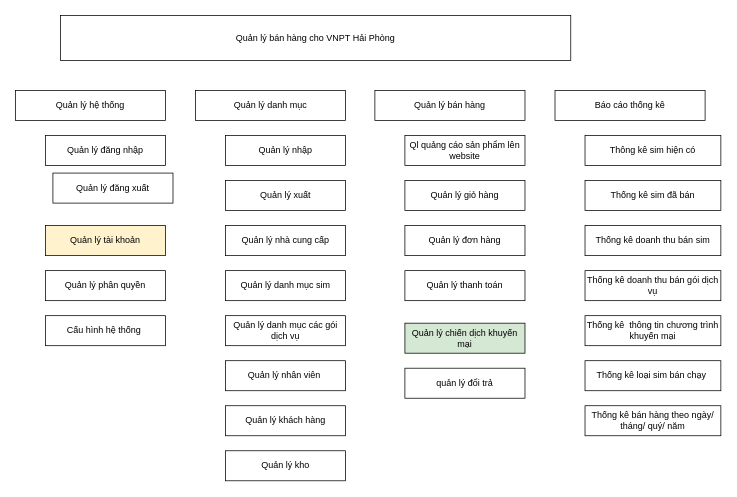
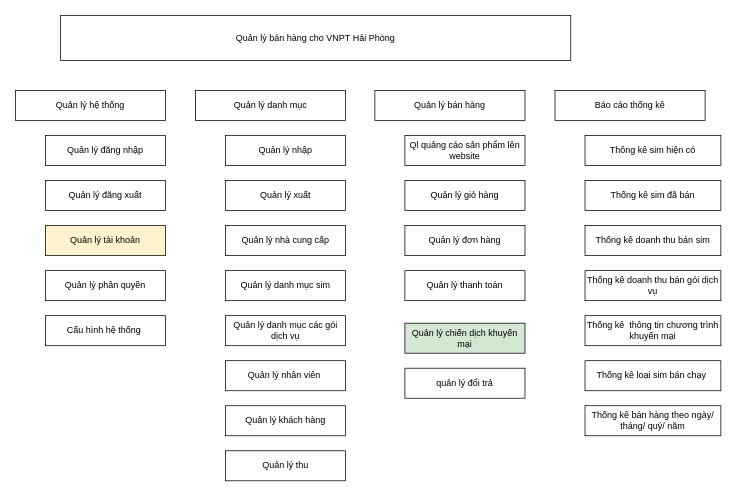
(113, 188) -> (105, 195)
(285, 465) -> (285, 465)
